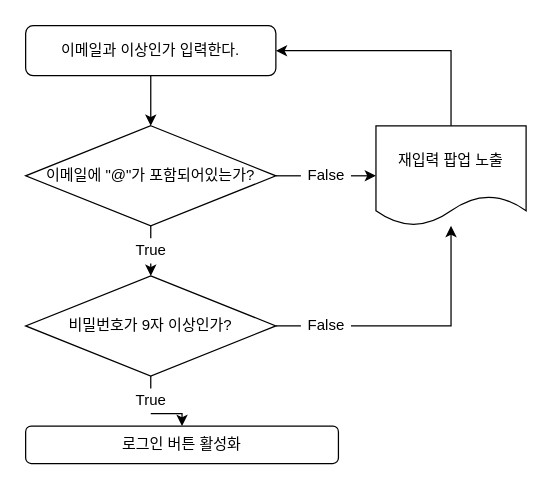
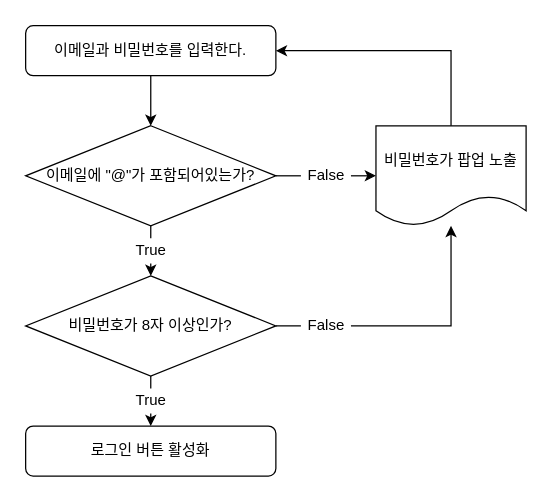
(151, 51) -> (151, 51)
(451, 161) -> (451, 161)
(151, 326) -> (151, 326)
(182, 444) -> (151, 451)
